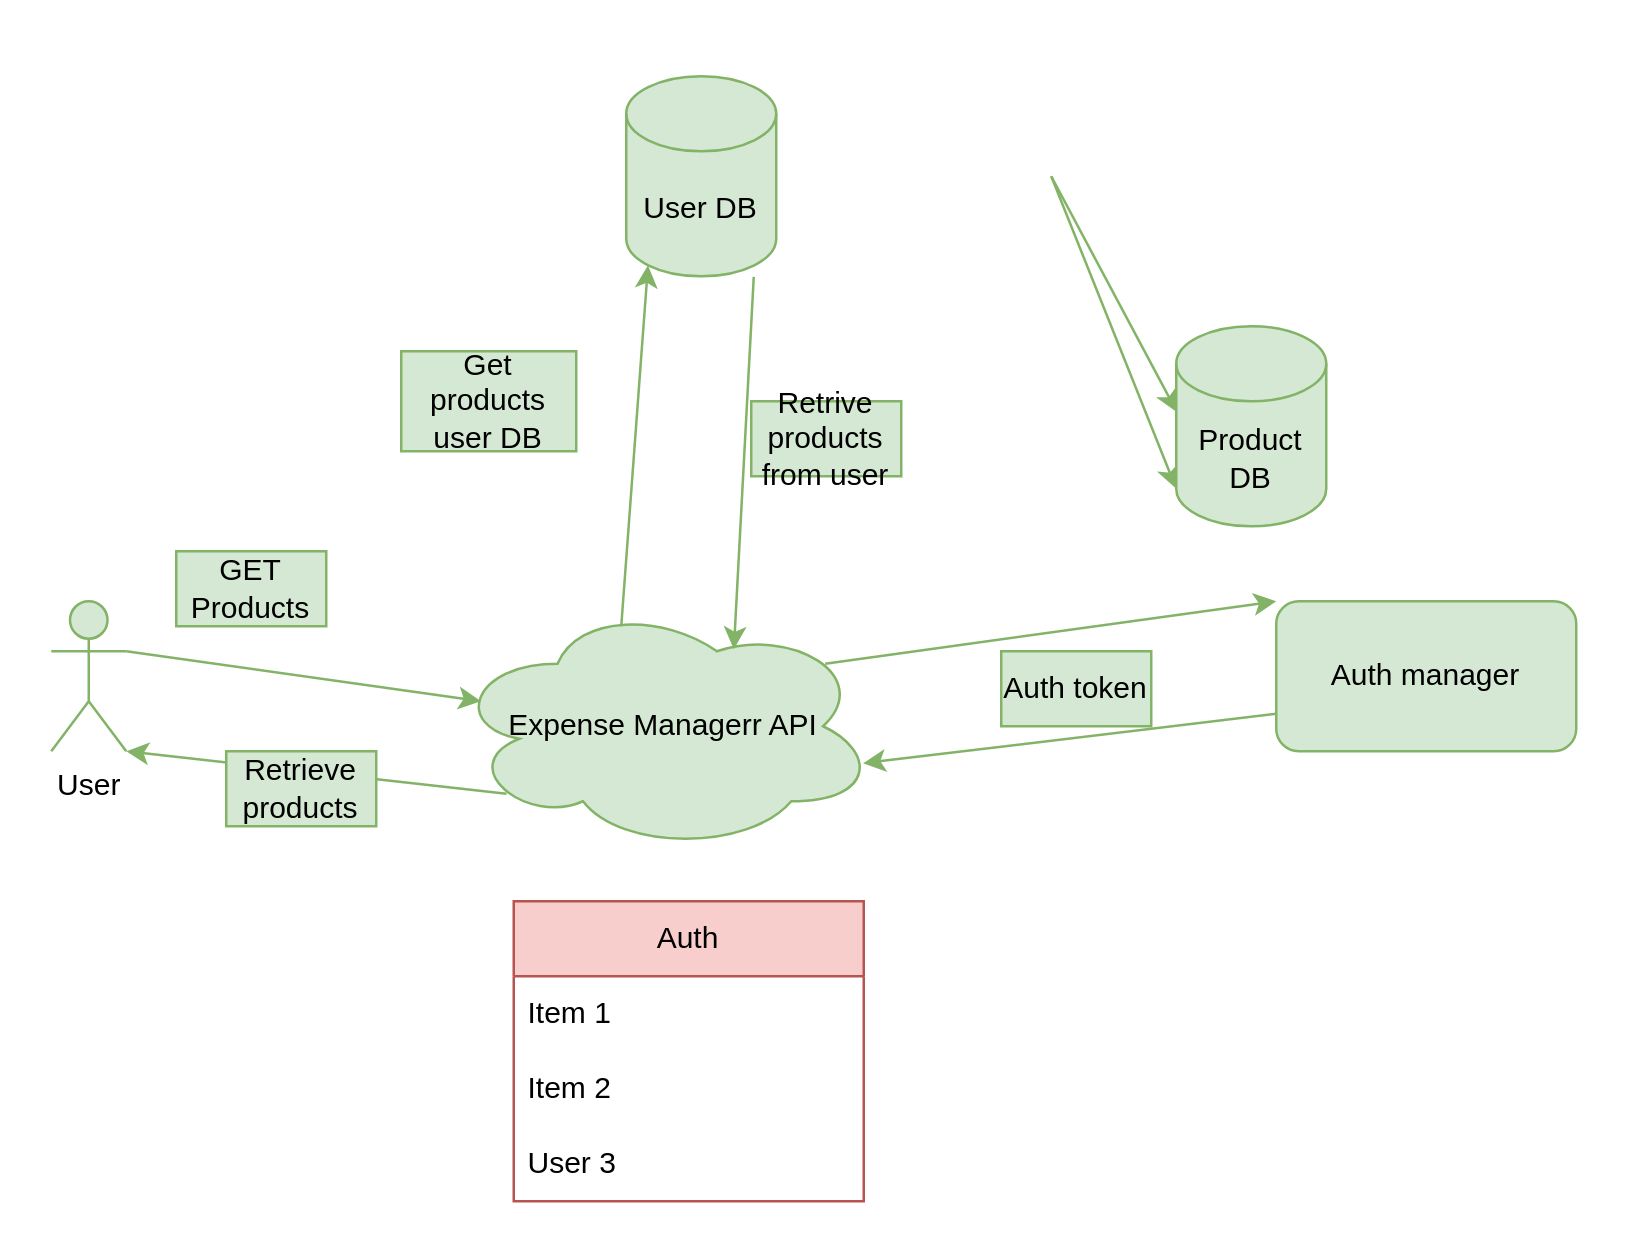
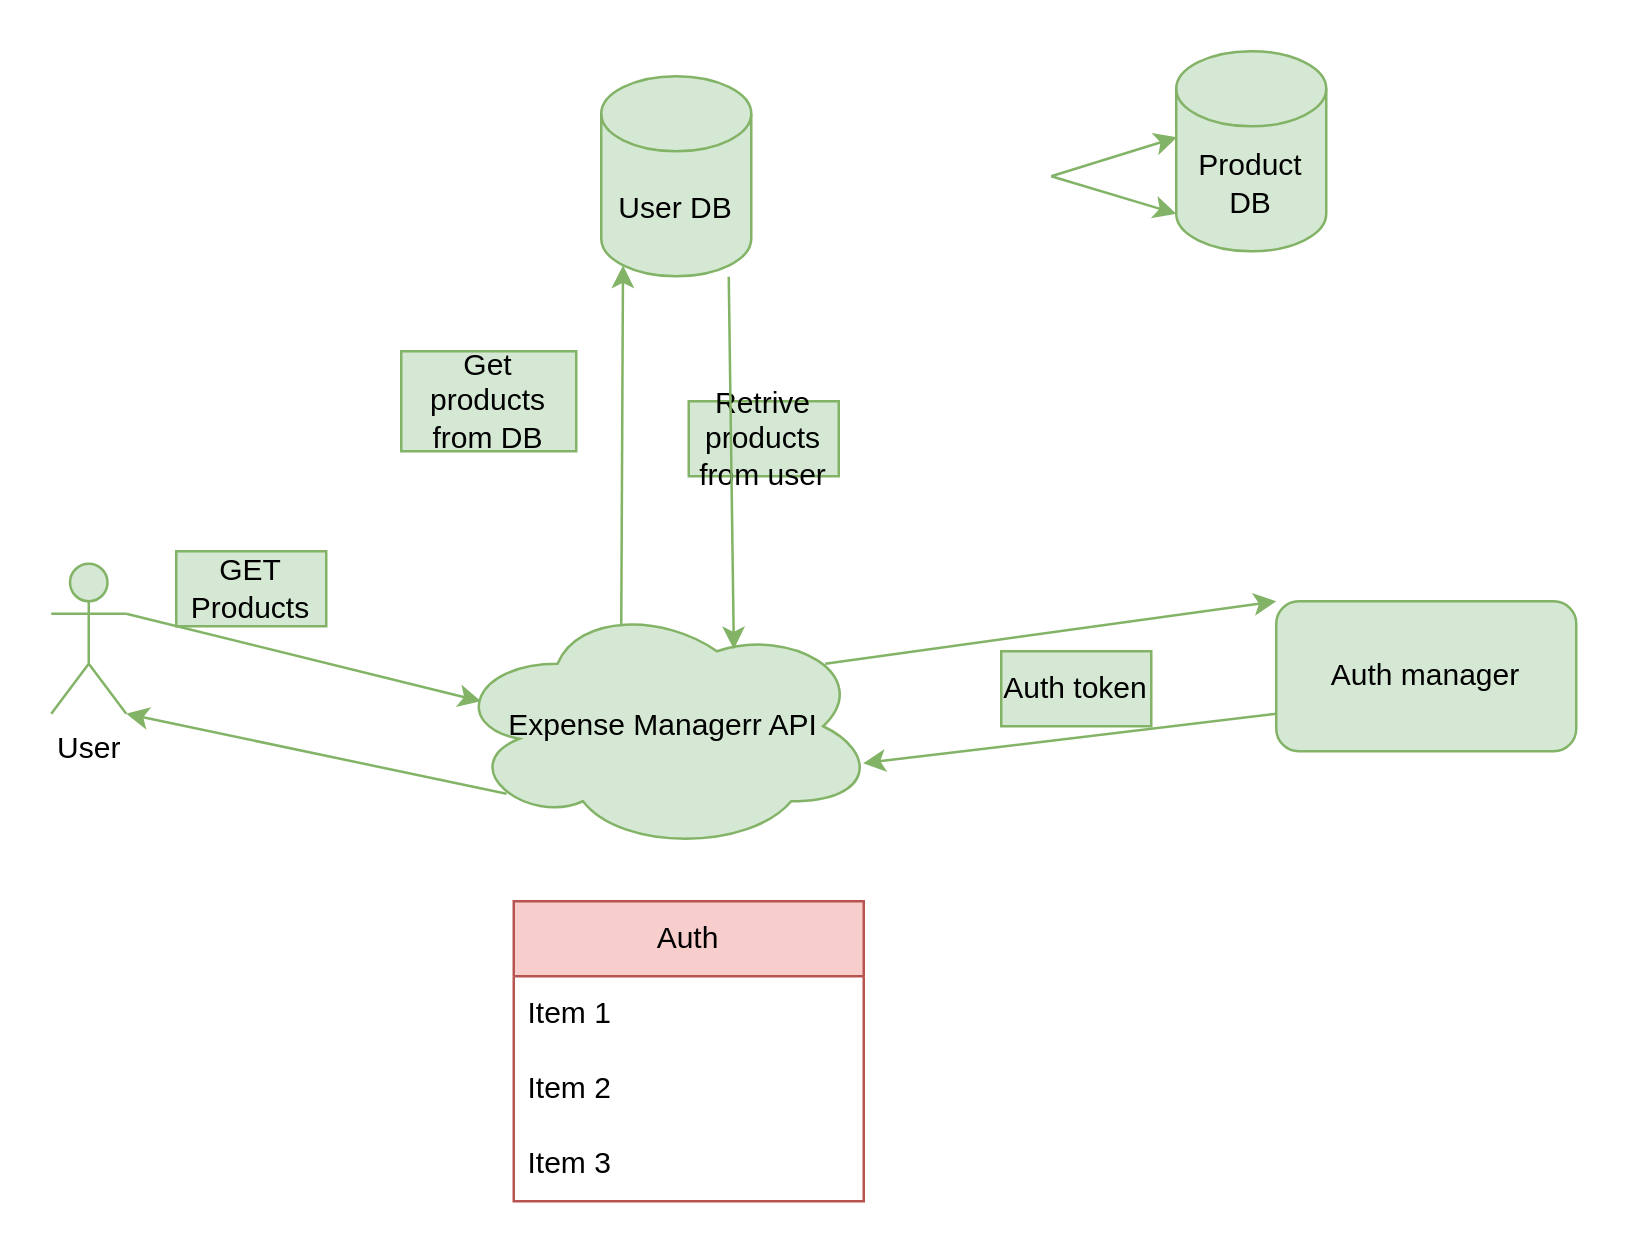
(701, 176) -> (676, 176)
(489, 401) -> (489, 401)
(1251, 426) -> (1251, 151)
(826, 439) -> (764, 439)
(89, 676) -> (89, 639)
(301, 789) -> none
(575, 1164) -> (575, 1164)
